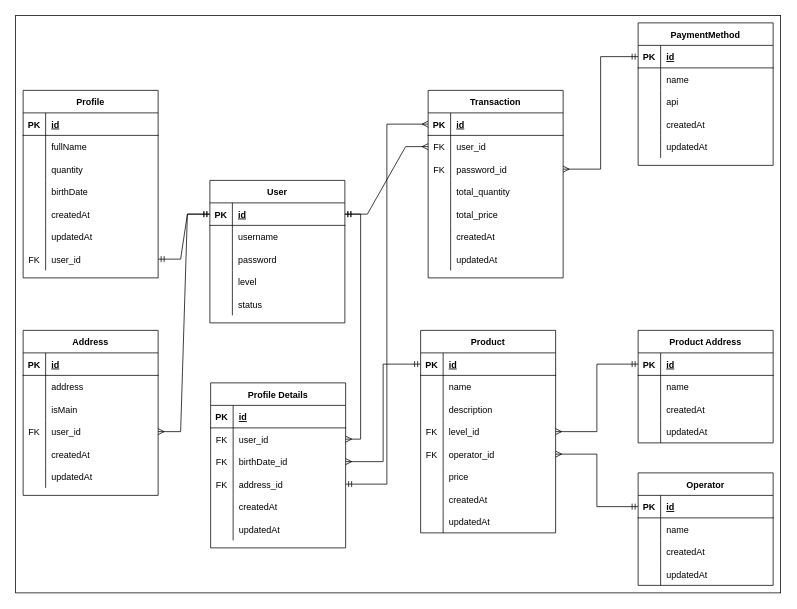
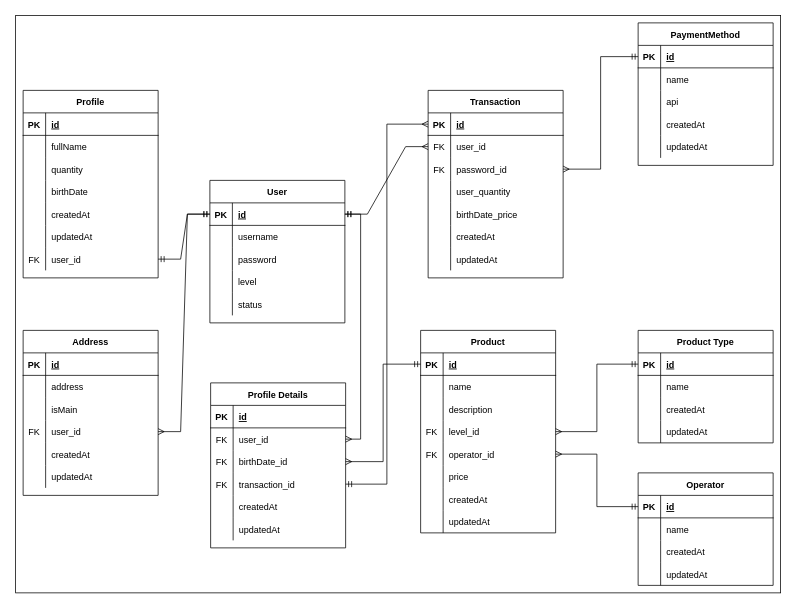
(489, 192) -> (488, 192)
(481, 215) -> (491, 215)
(705, 342) -> (705, 342)
(263, 485) -> (271, 485)
